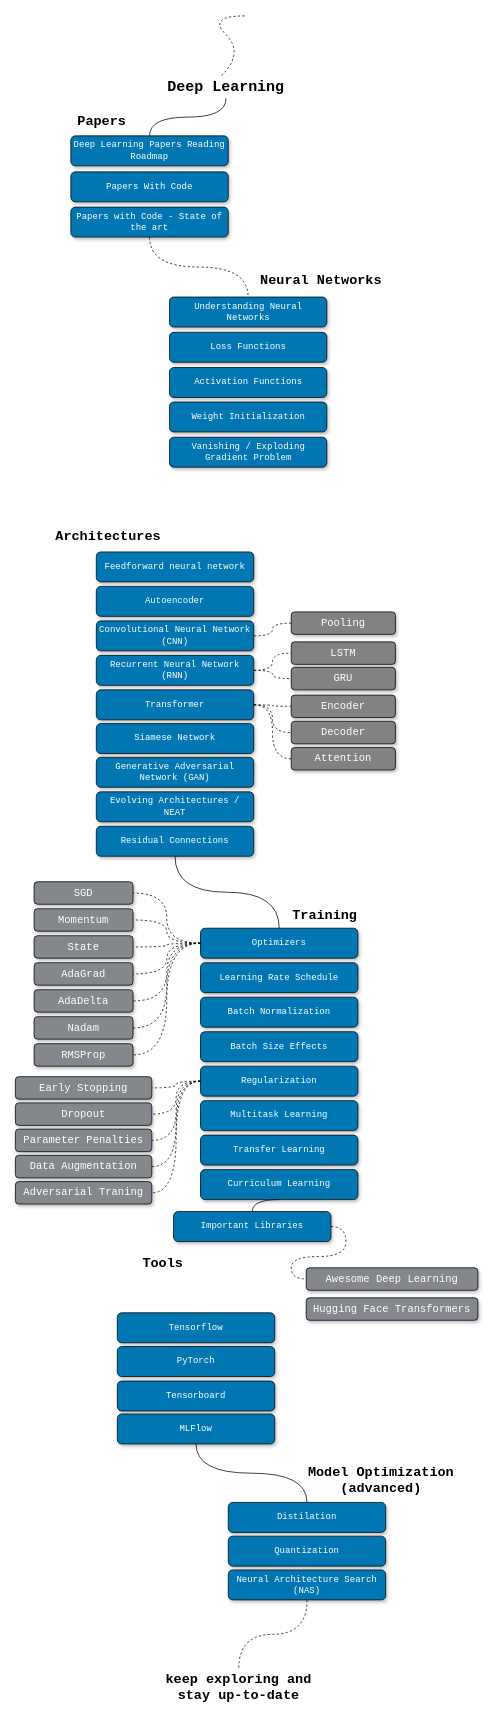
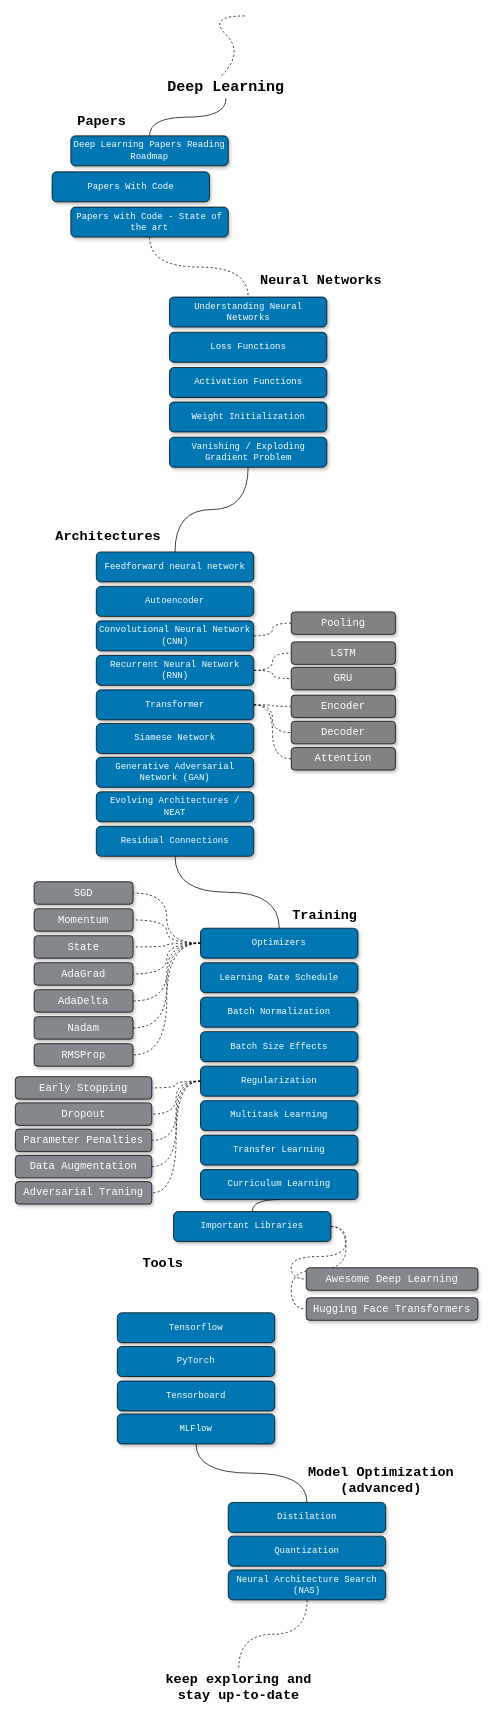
(150, 186) -> (131, 186)
none -> (212, 509)
none -> (291, 1288)
